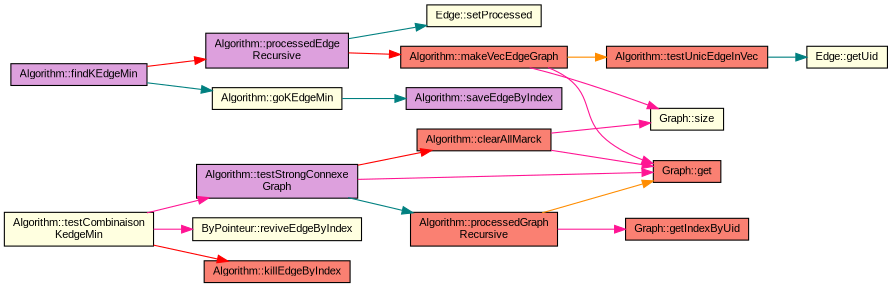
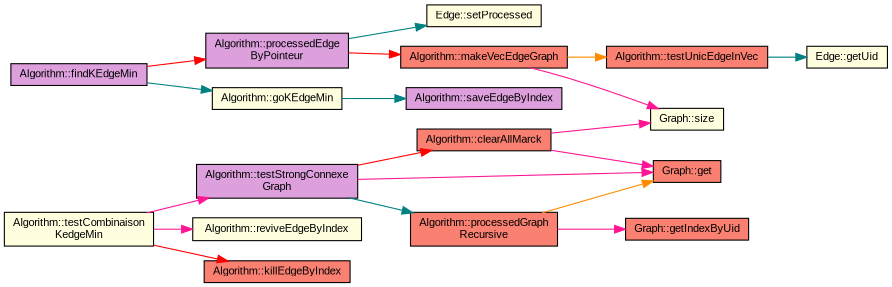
(277, 51) -> (277, 51)
(591, 118) -> none
(277, 229) -> (277, 229)
